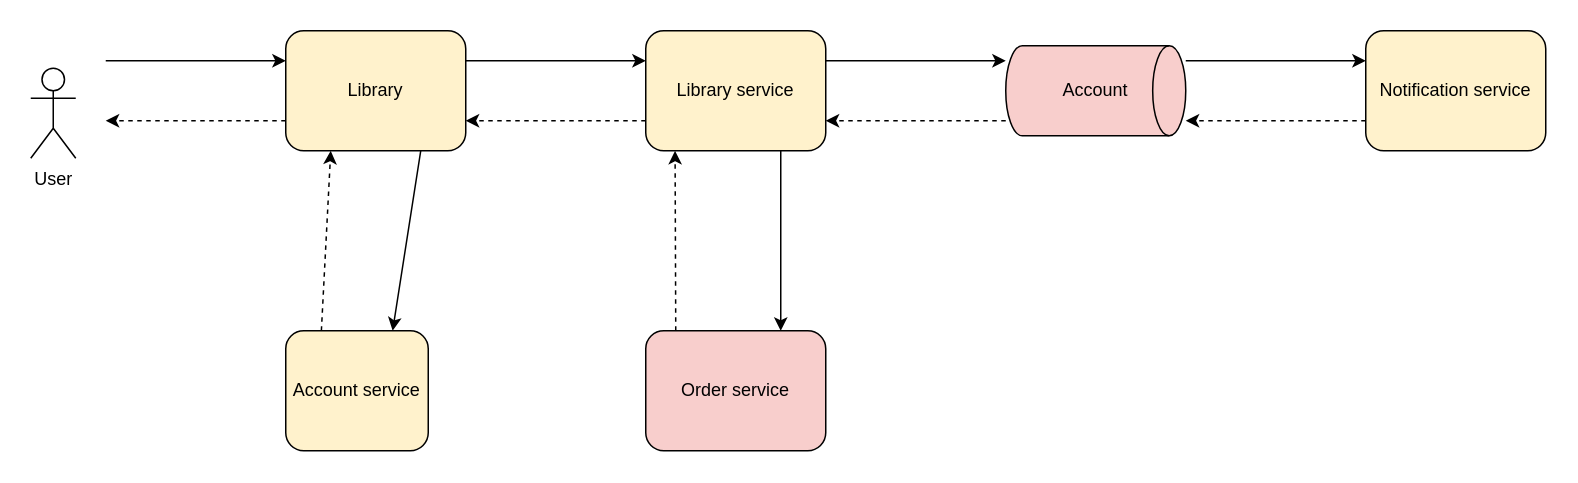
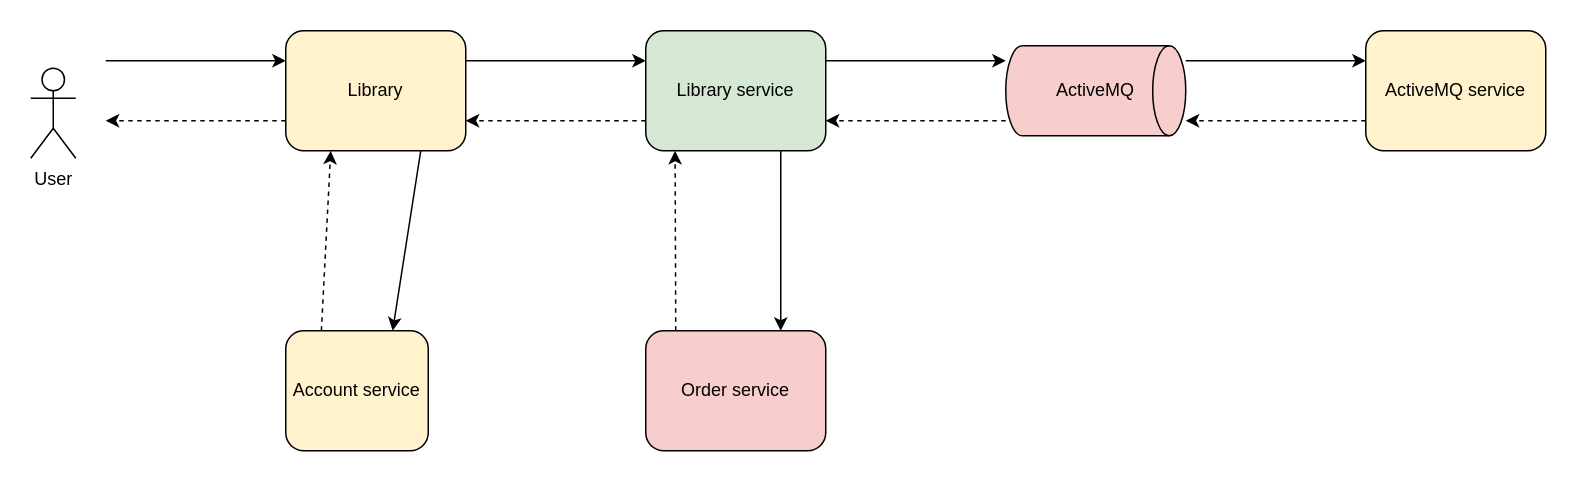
(736, 91) -> (736, 91)
(1096, 91) -> (1096, 91)
(1456, 91) -> (1456, 91)
